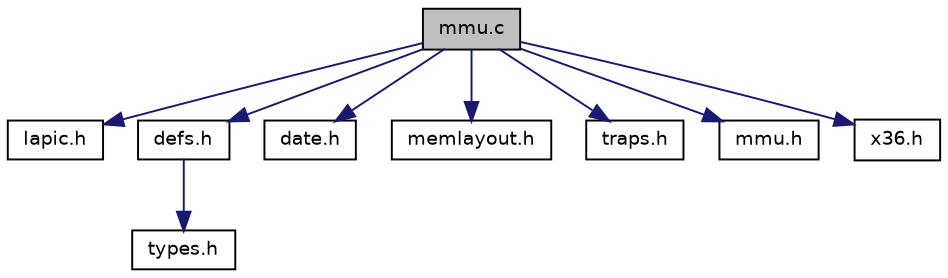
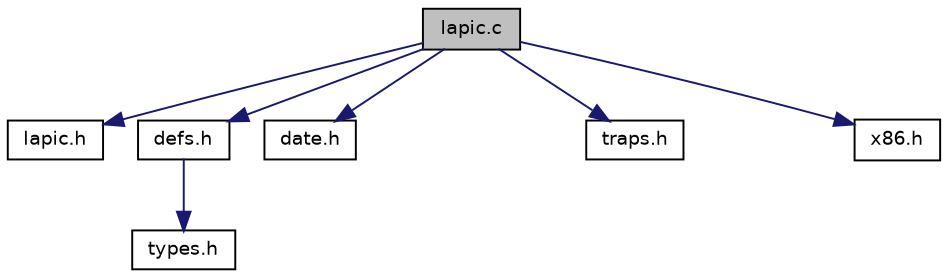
(472, 29) -> (472, 29)
(472, 140) -> none
(769, 140) -> none
(897, 140) -> (897, 140)
